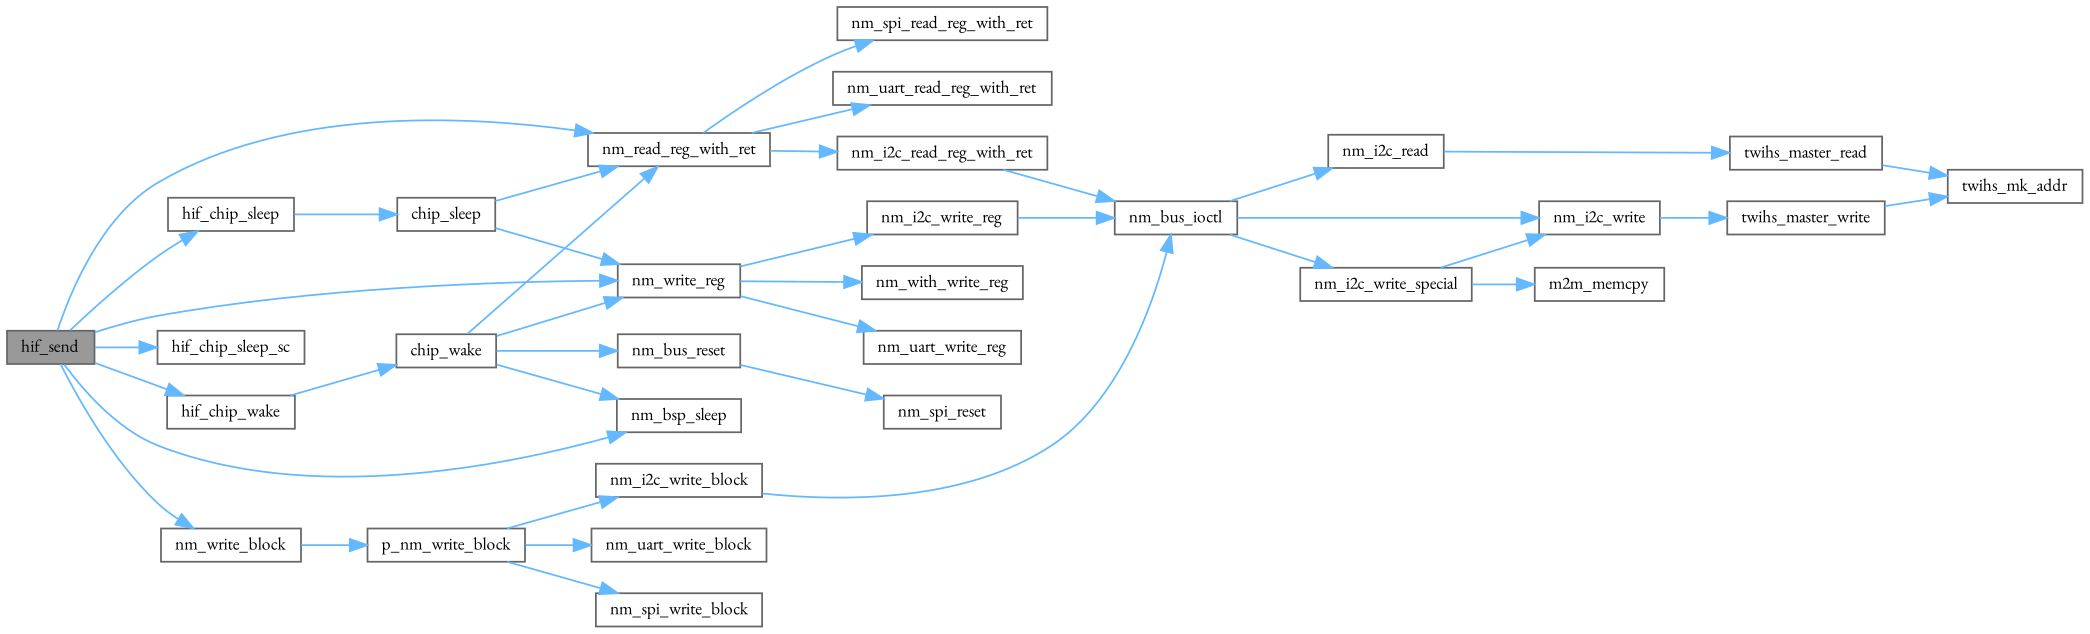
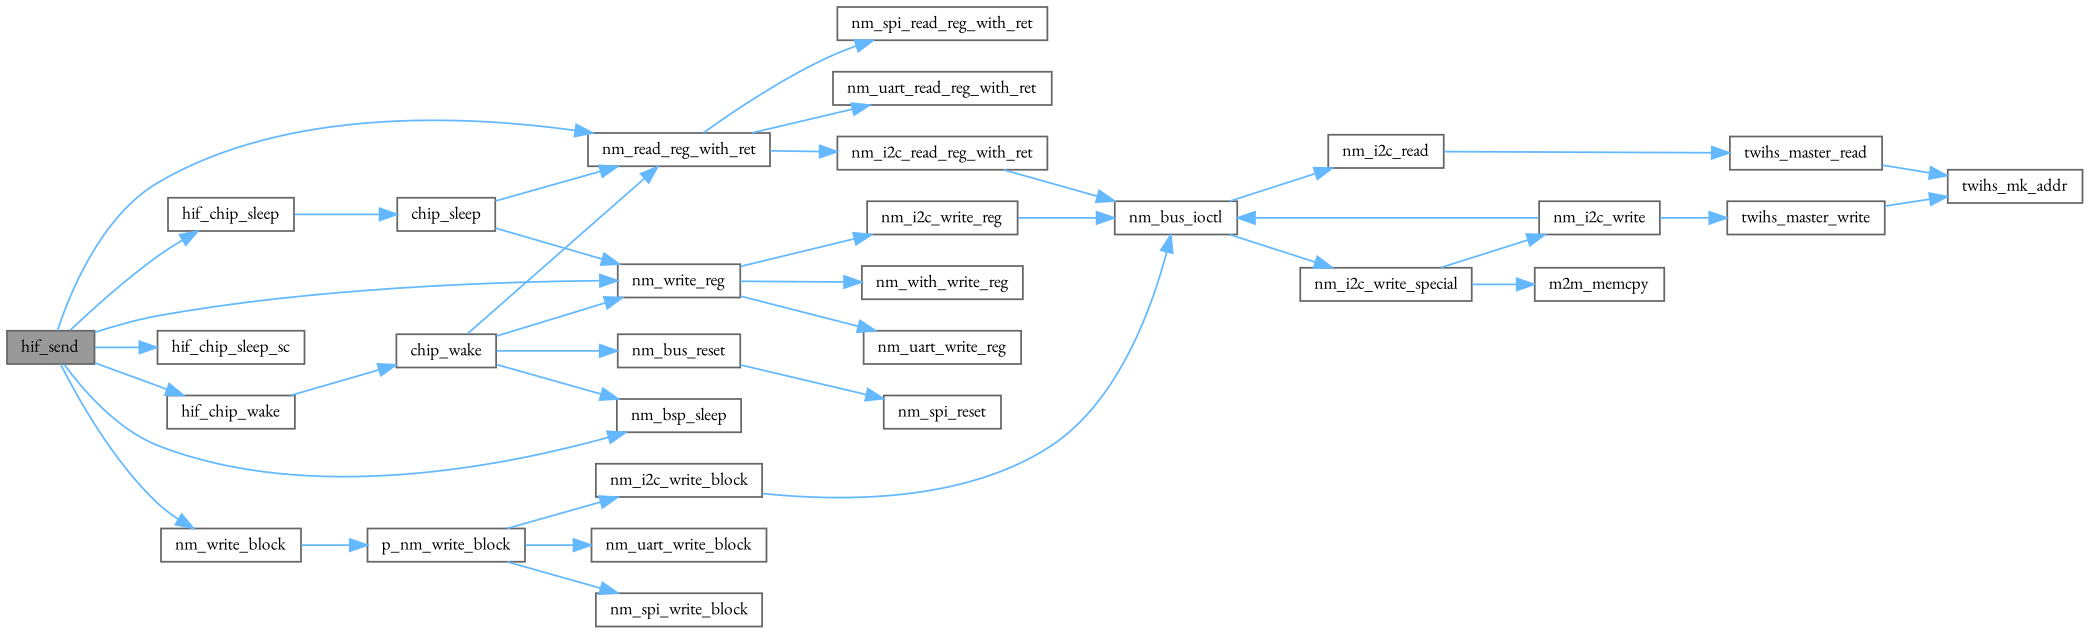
(1379, 218) -> (1397, 218)
